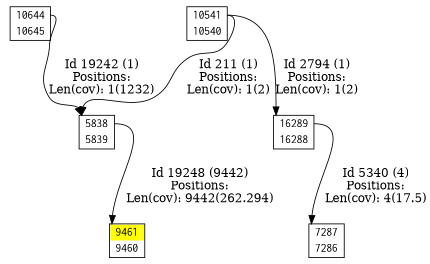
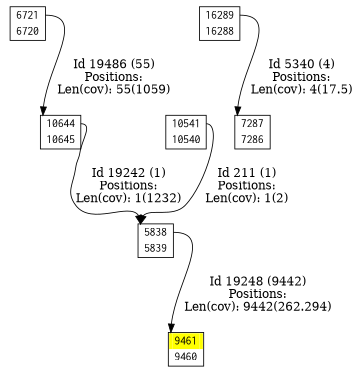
none -> (28, 24)
(270, 48) -> none
